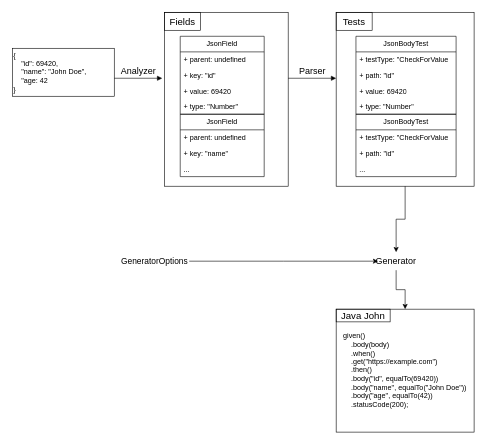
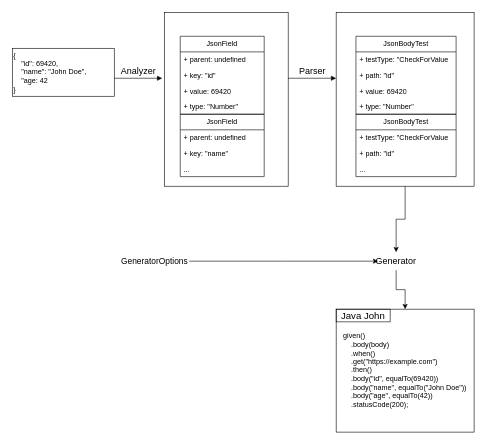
(183, 21) -> none
(354, 21) -> none
